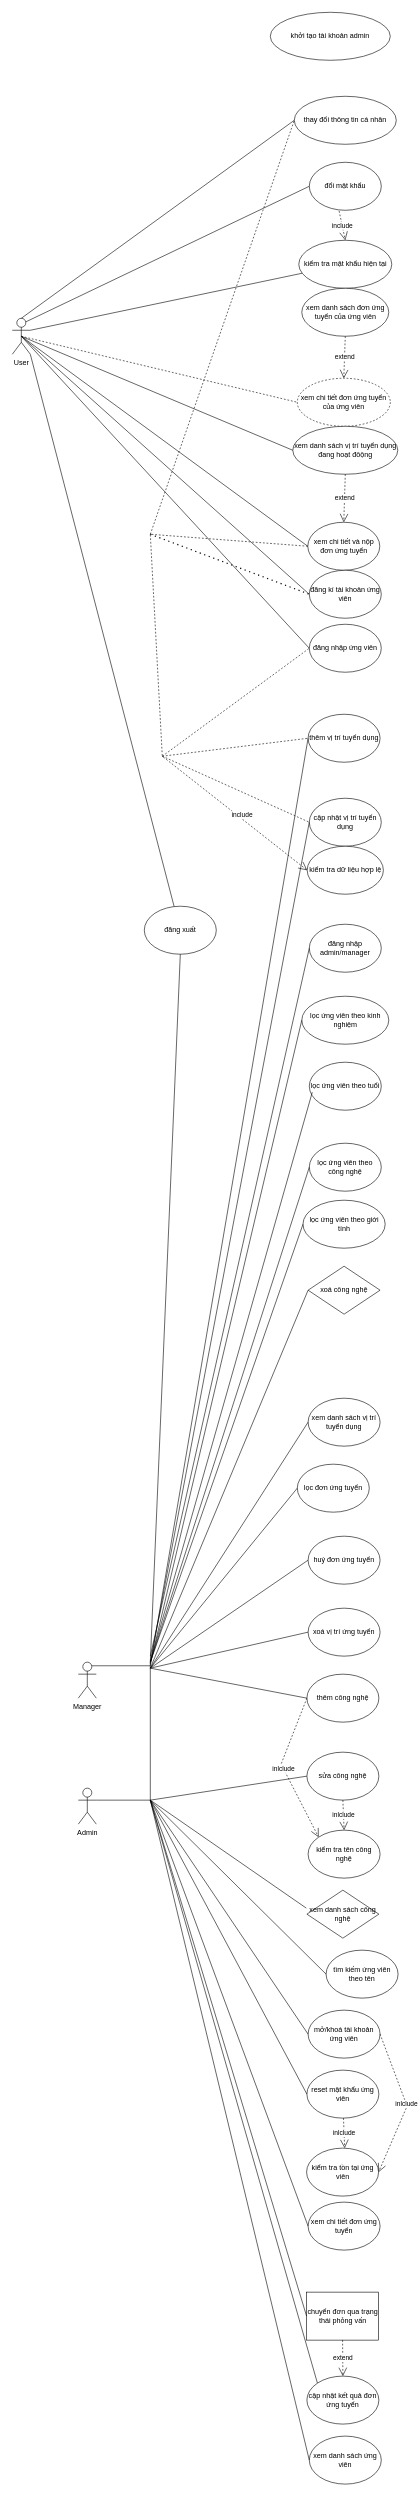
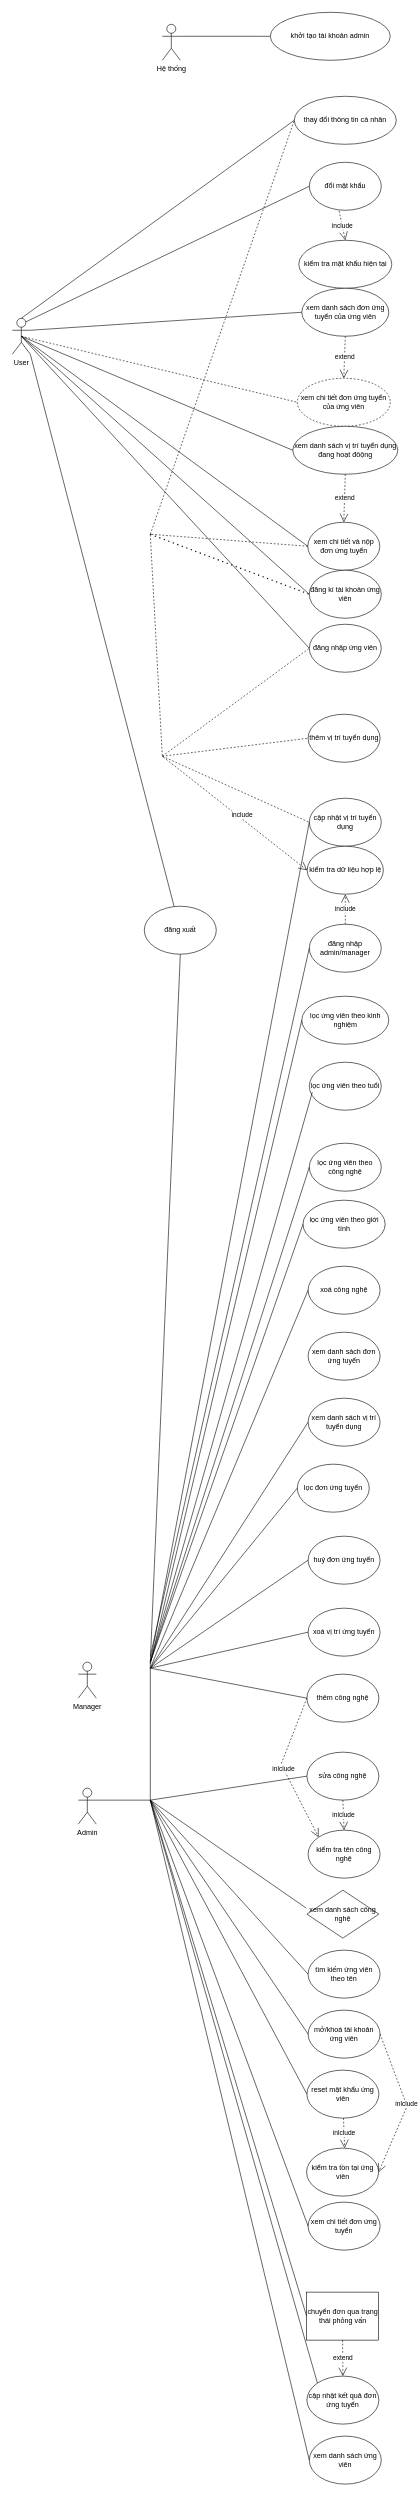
none -> (225, 36)
none -> (171, 42)
(168, 301) -> (168, 321)
none -> (345, 910)
(239, 1147) -> none
(344, 1290) -> (344, 1290)
none -> (344, 1356)
(362, 1974) -> (344, 1974)
